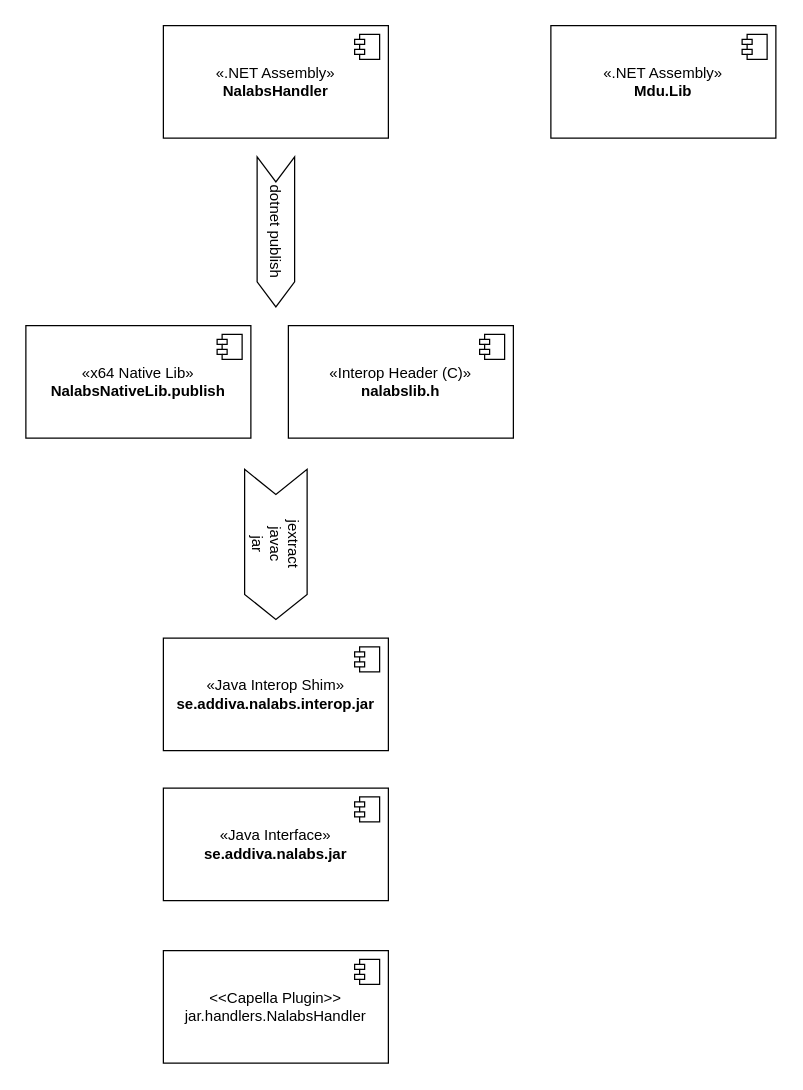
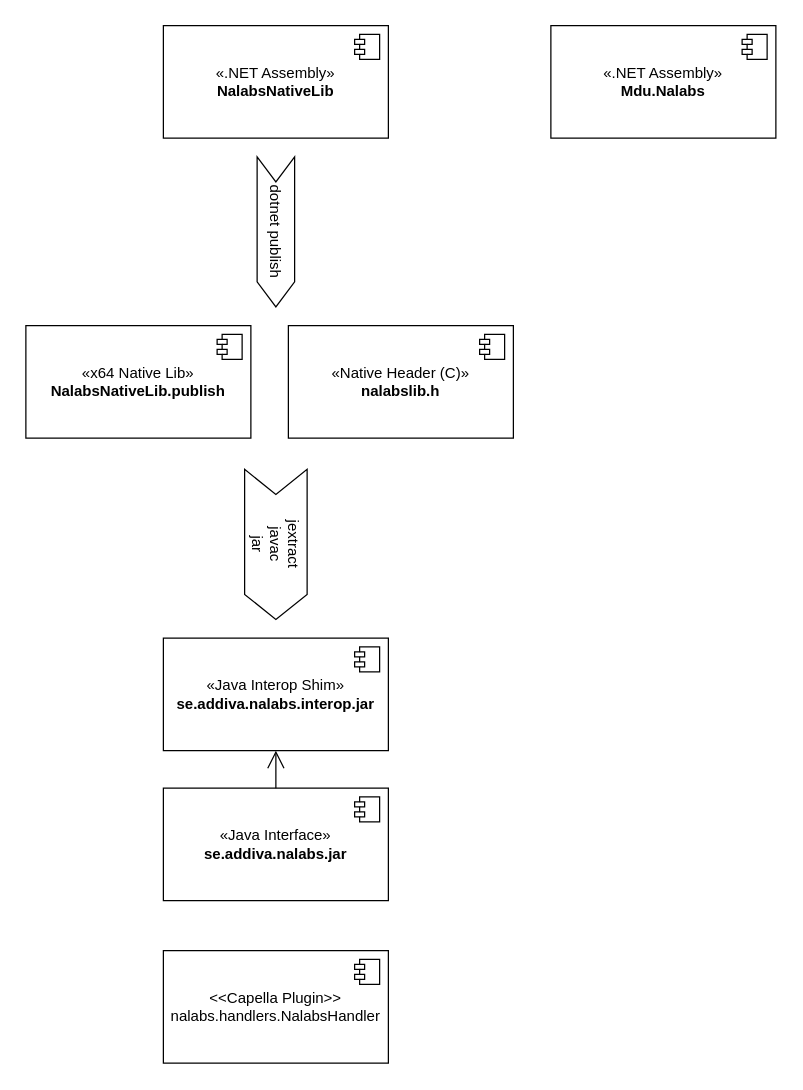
(276, 82) -> (276, 82)
(663, 82) -> (663, 82)
(401, 382) -> (401, 382)
none -> (276, 771)
(276, 1007) -> (276, 1007)
